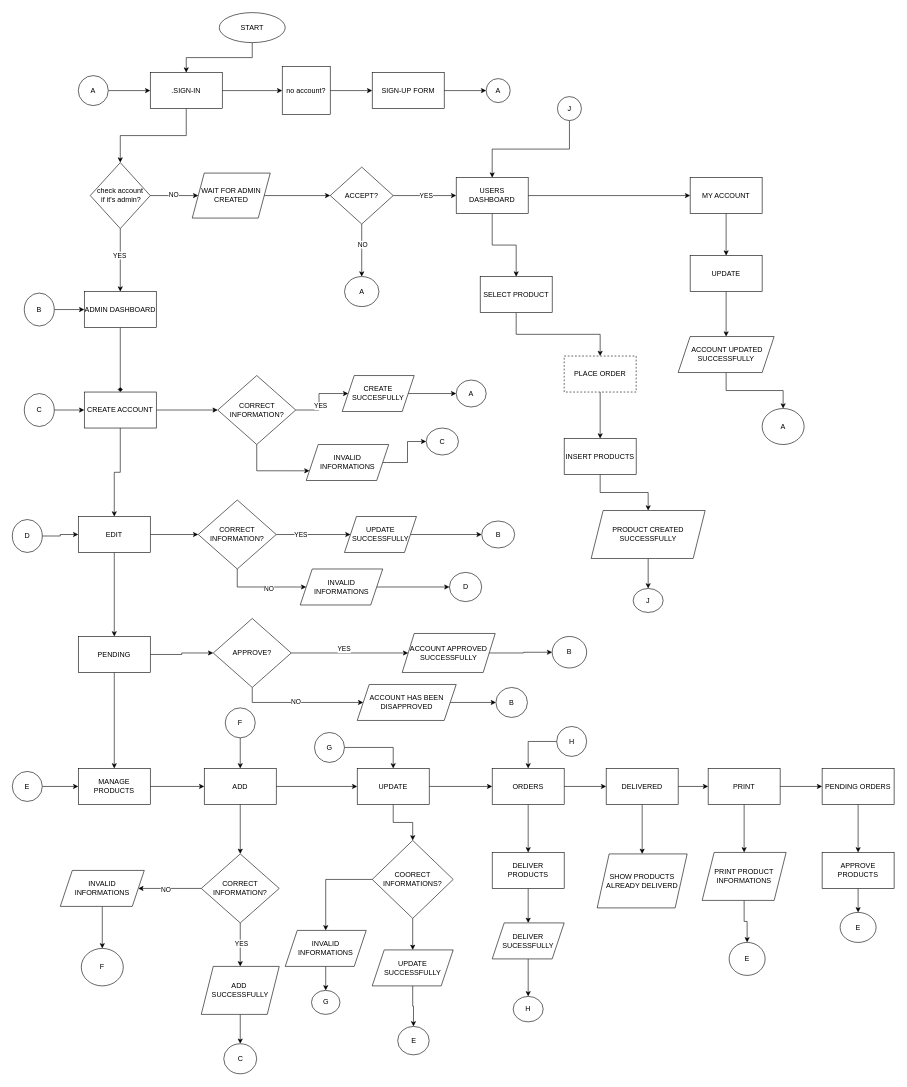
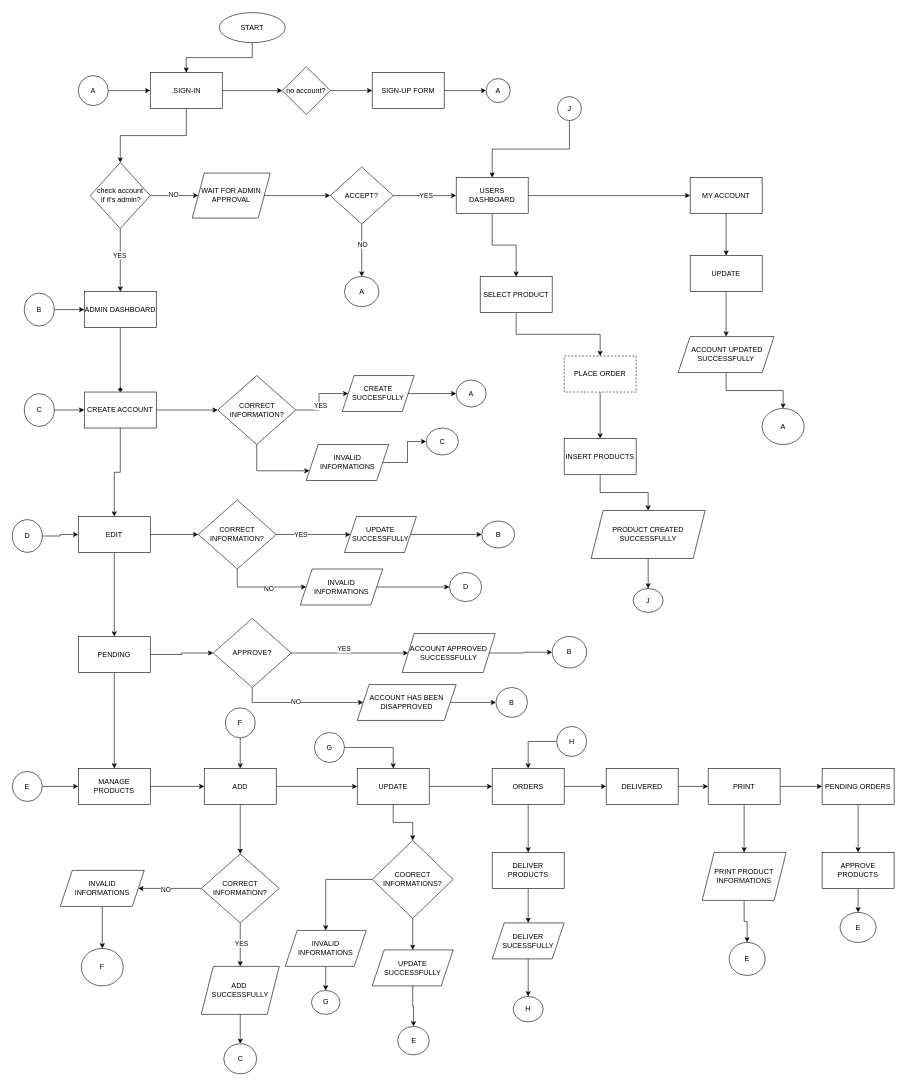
(306, 90) -> (306, 90)
(231, 195) -> (231, 195)
(642, 848) -> none
(642, 881) -> none
